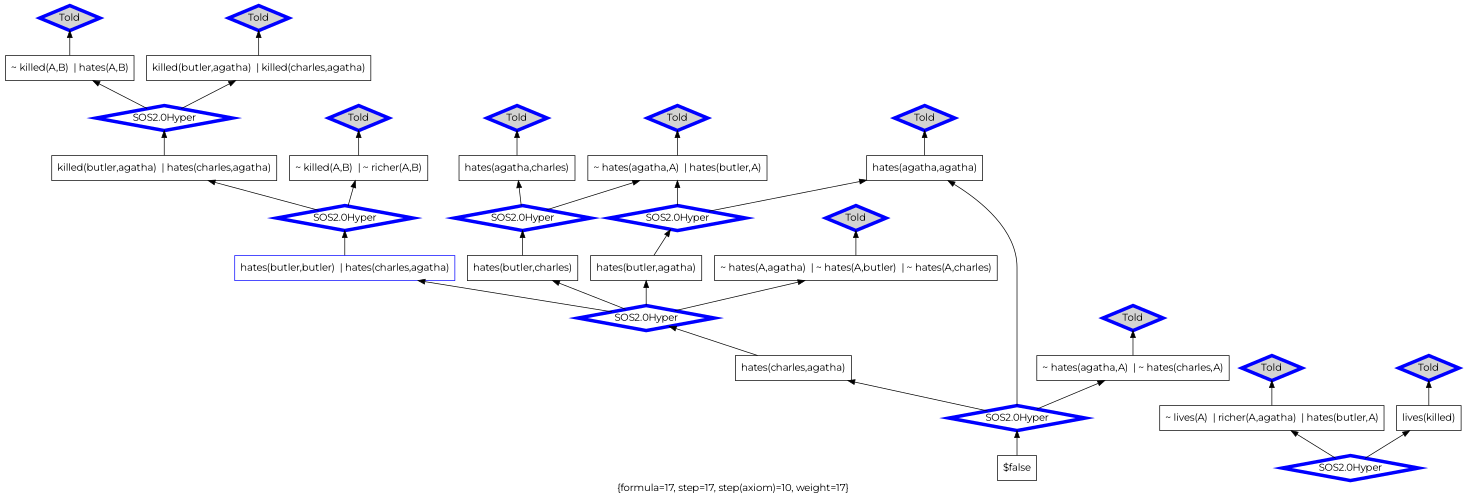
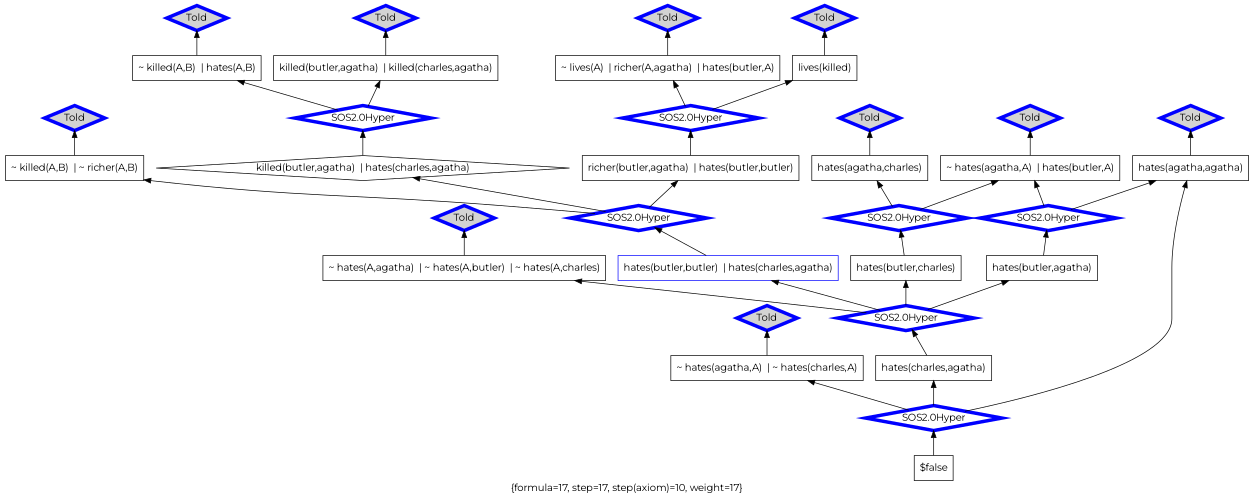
(164, 168) -> (363, 168)
none -> (691, 168)
